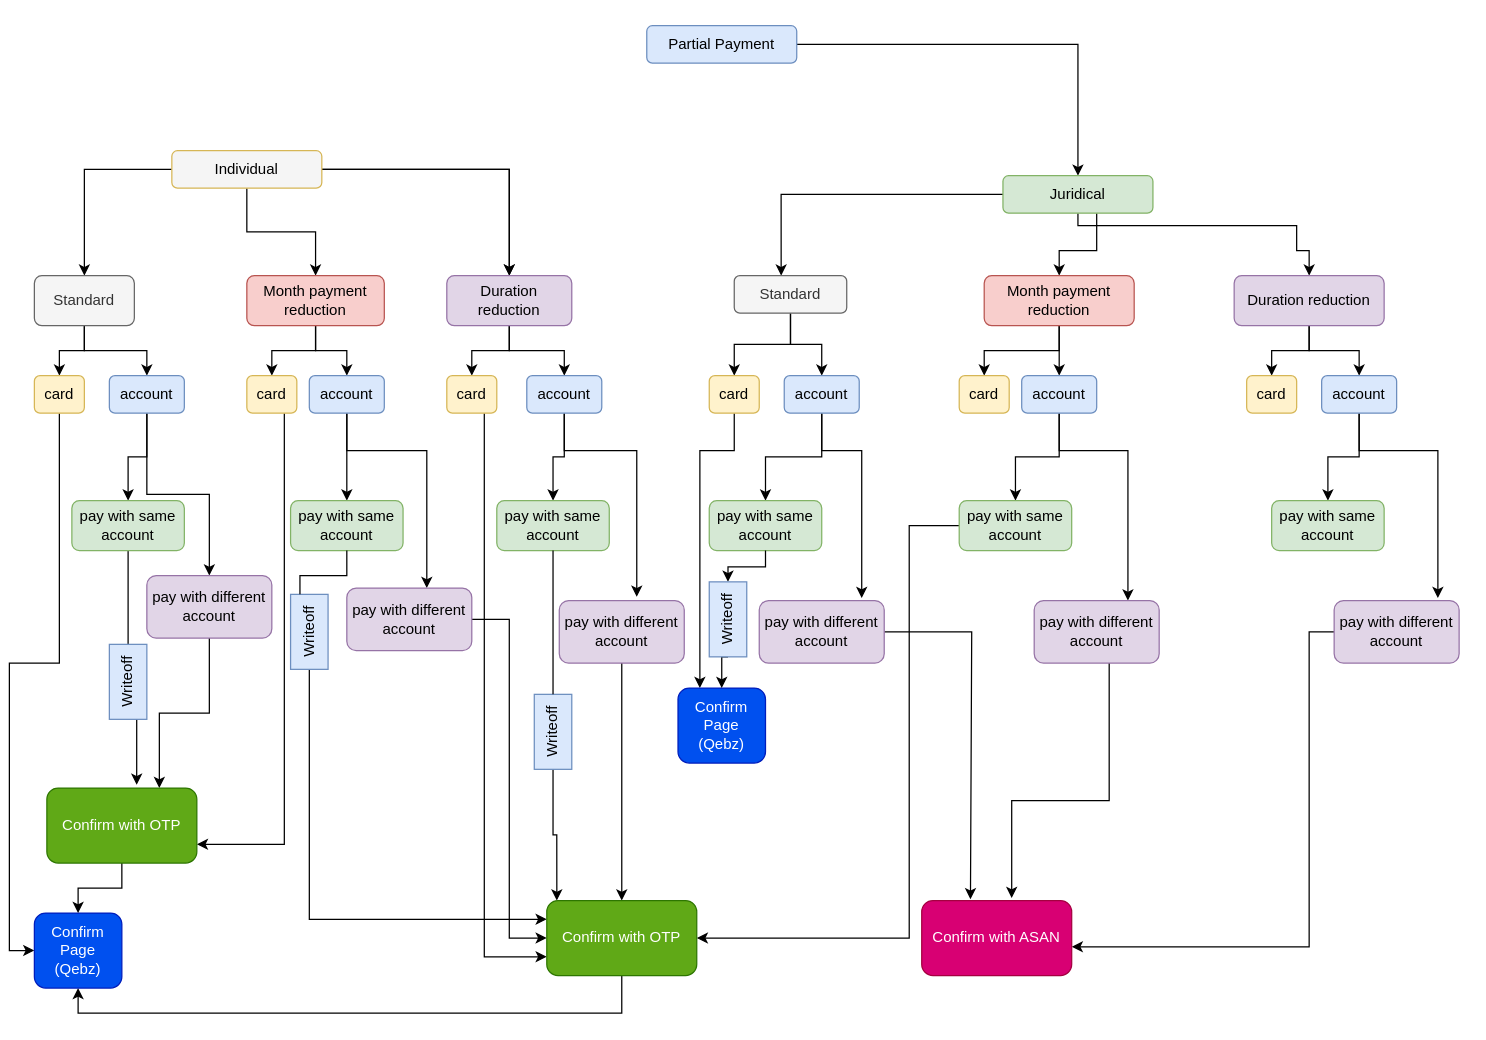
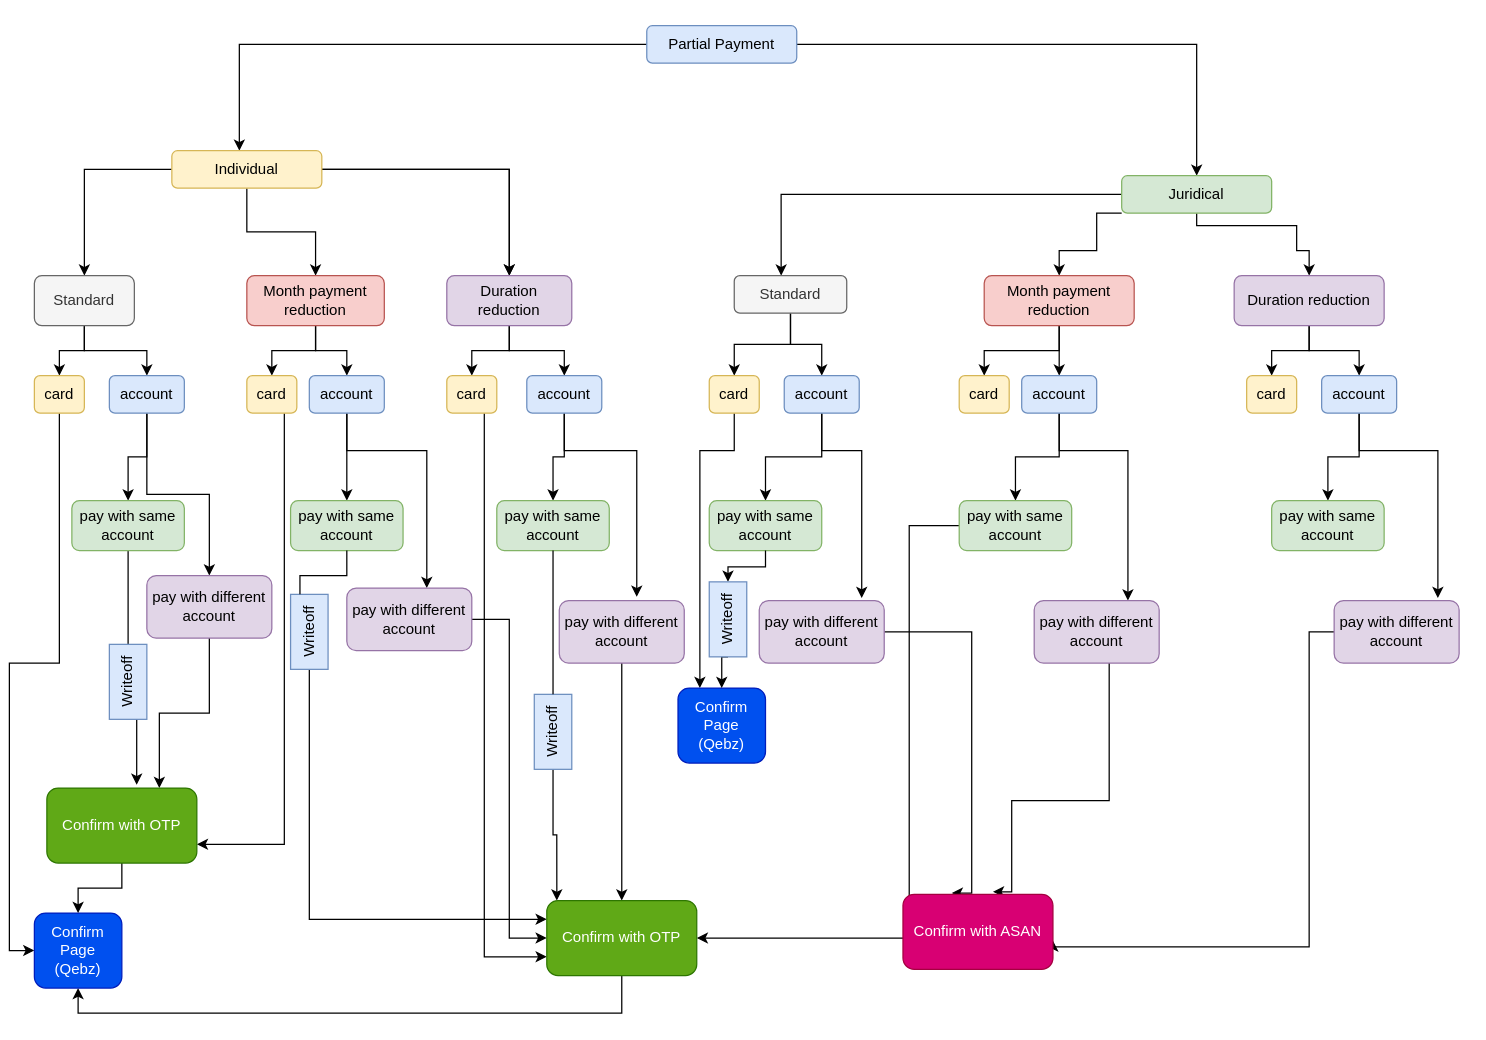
none -> (395, 44)
(247, 169) -> (247, 169)
(1078, 194) -> (1197, 194)
(997, 938) -> (978, 932)
